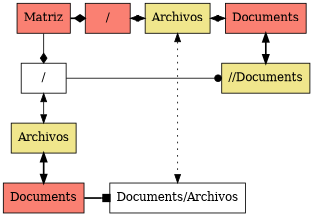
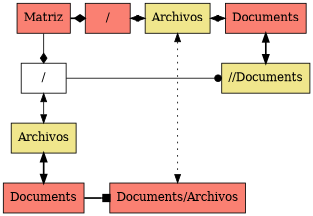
(178, 198) -> (178, 198)
